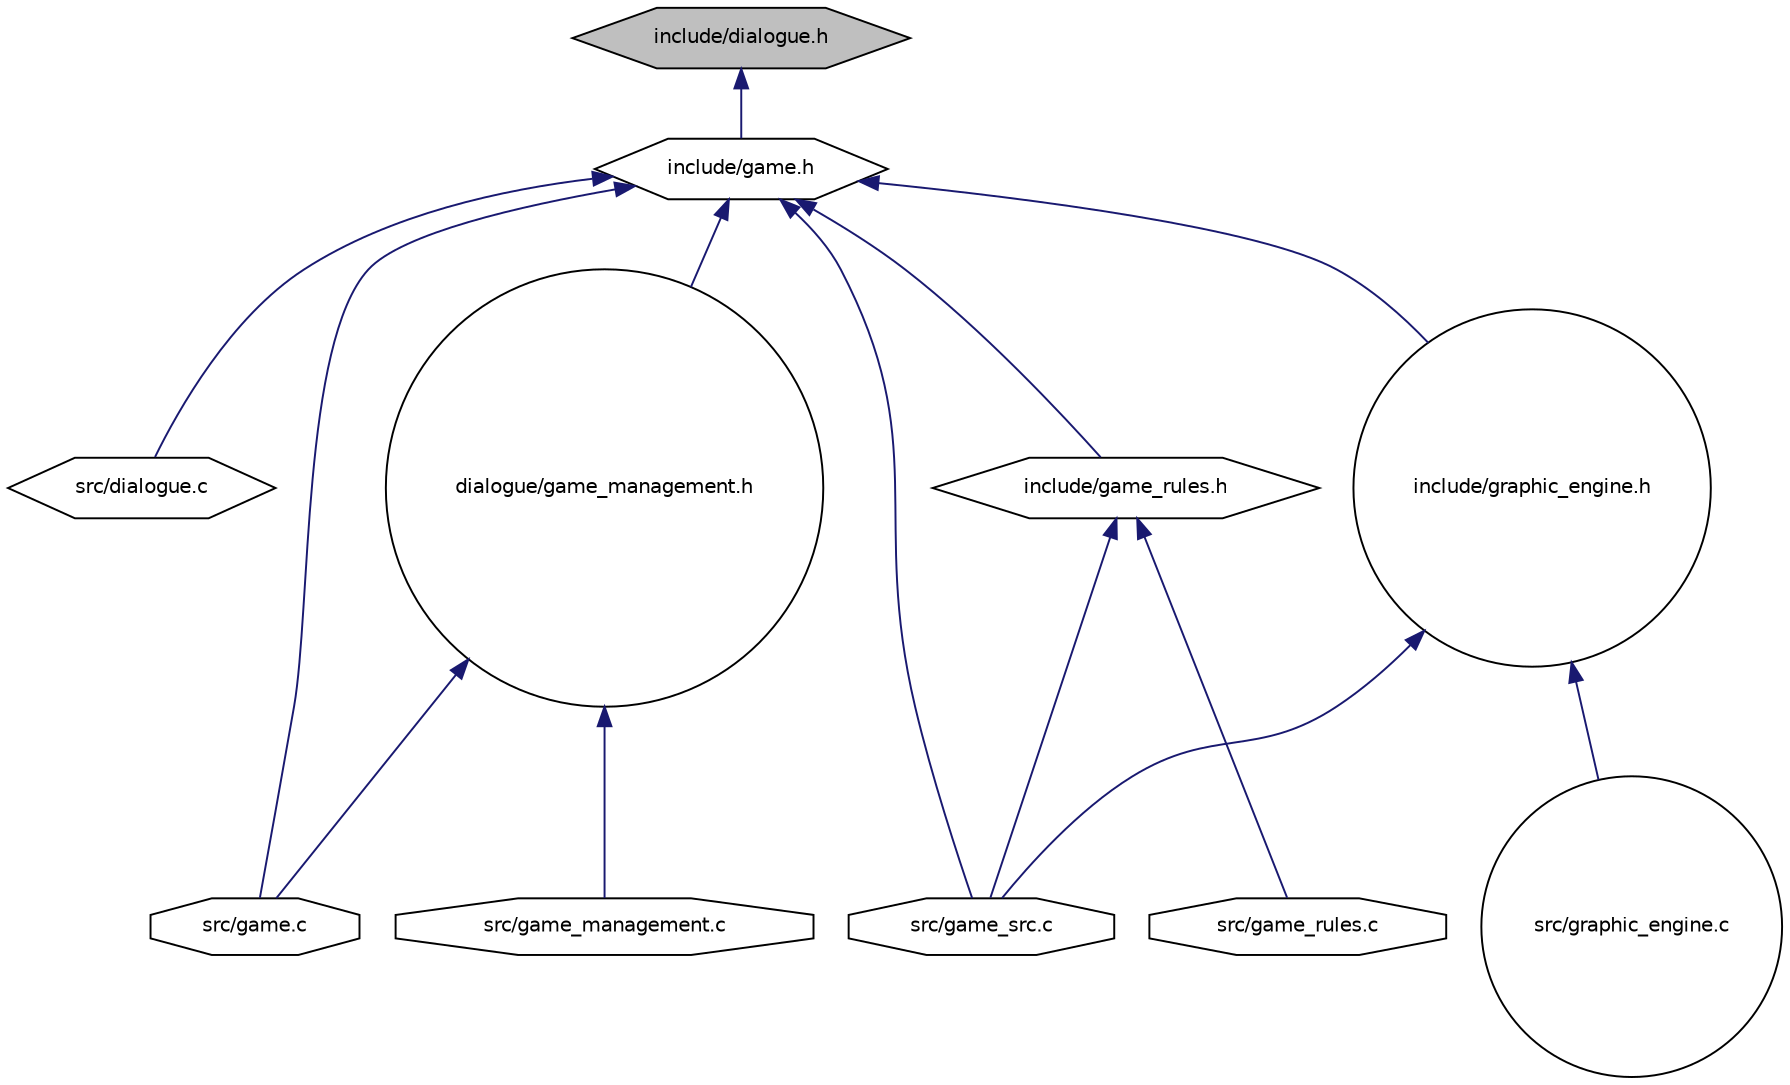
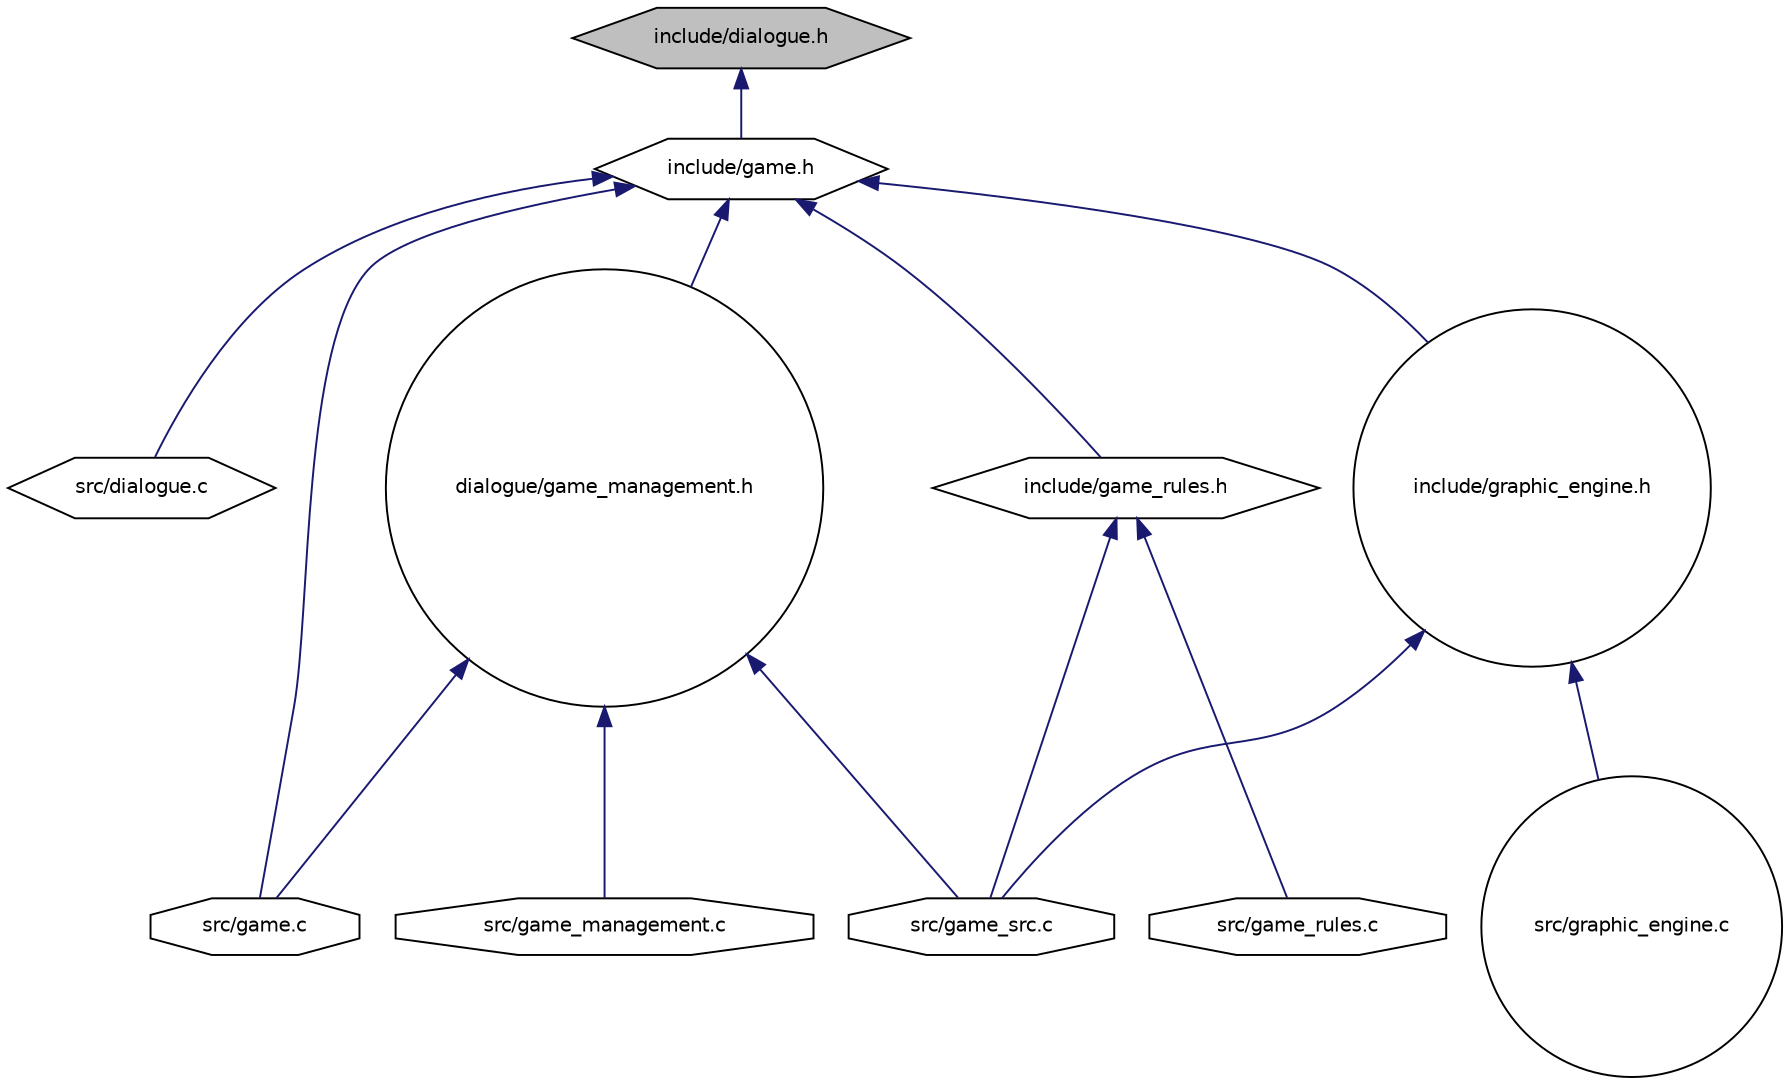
(896, 548) -> (859, 783)
